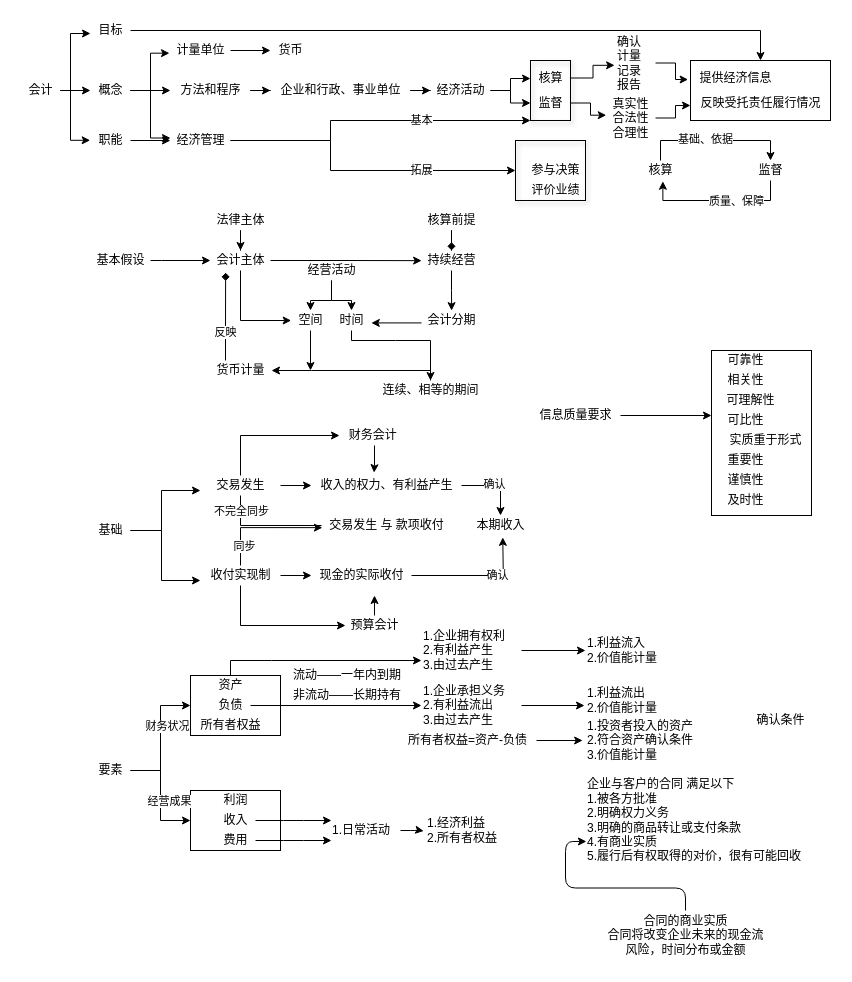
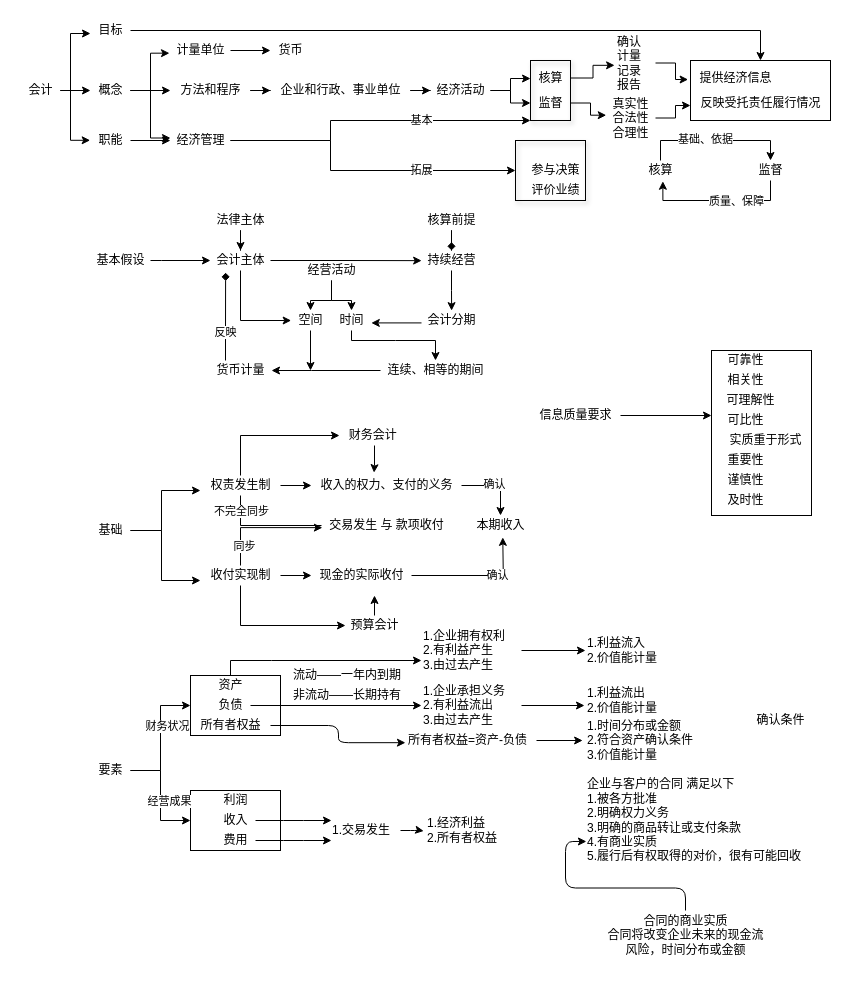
(431, 391) -> (436, 371)
(241, 486) -> (241, 486)
(387, 486) -> (387, 486)
none -> (338, 731)
(641, 741) -> (641, 741)
(362, 831) -> (362, 831)
